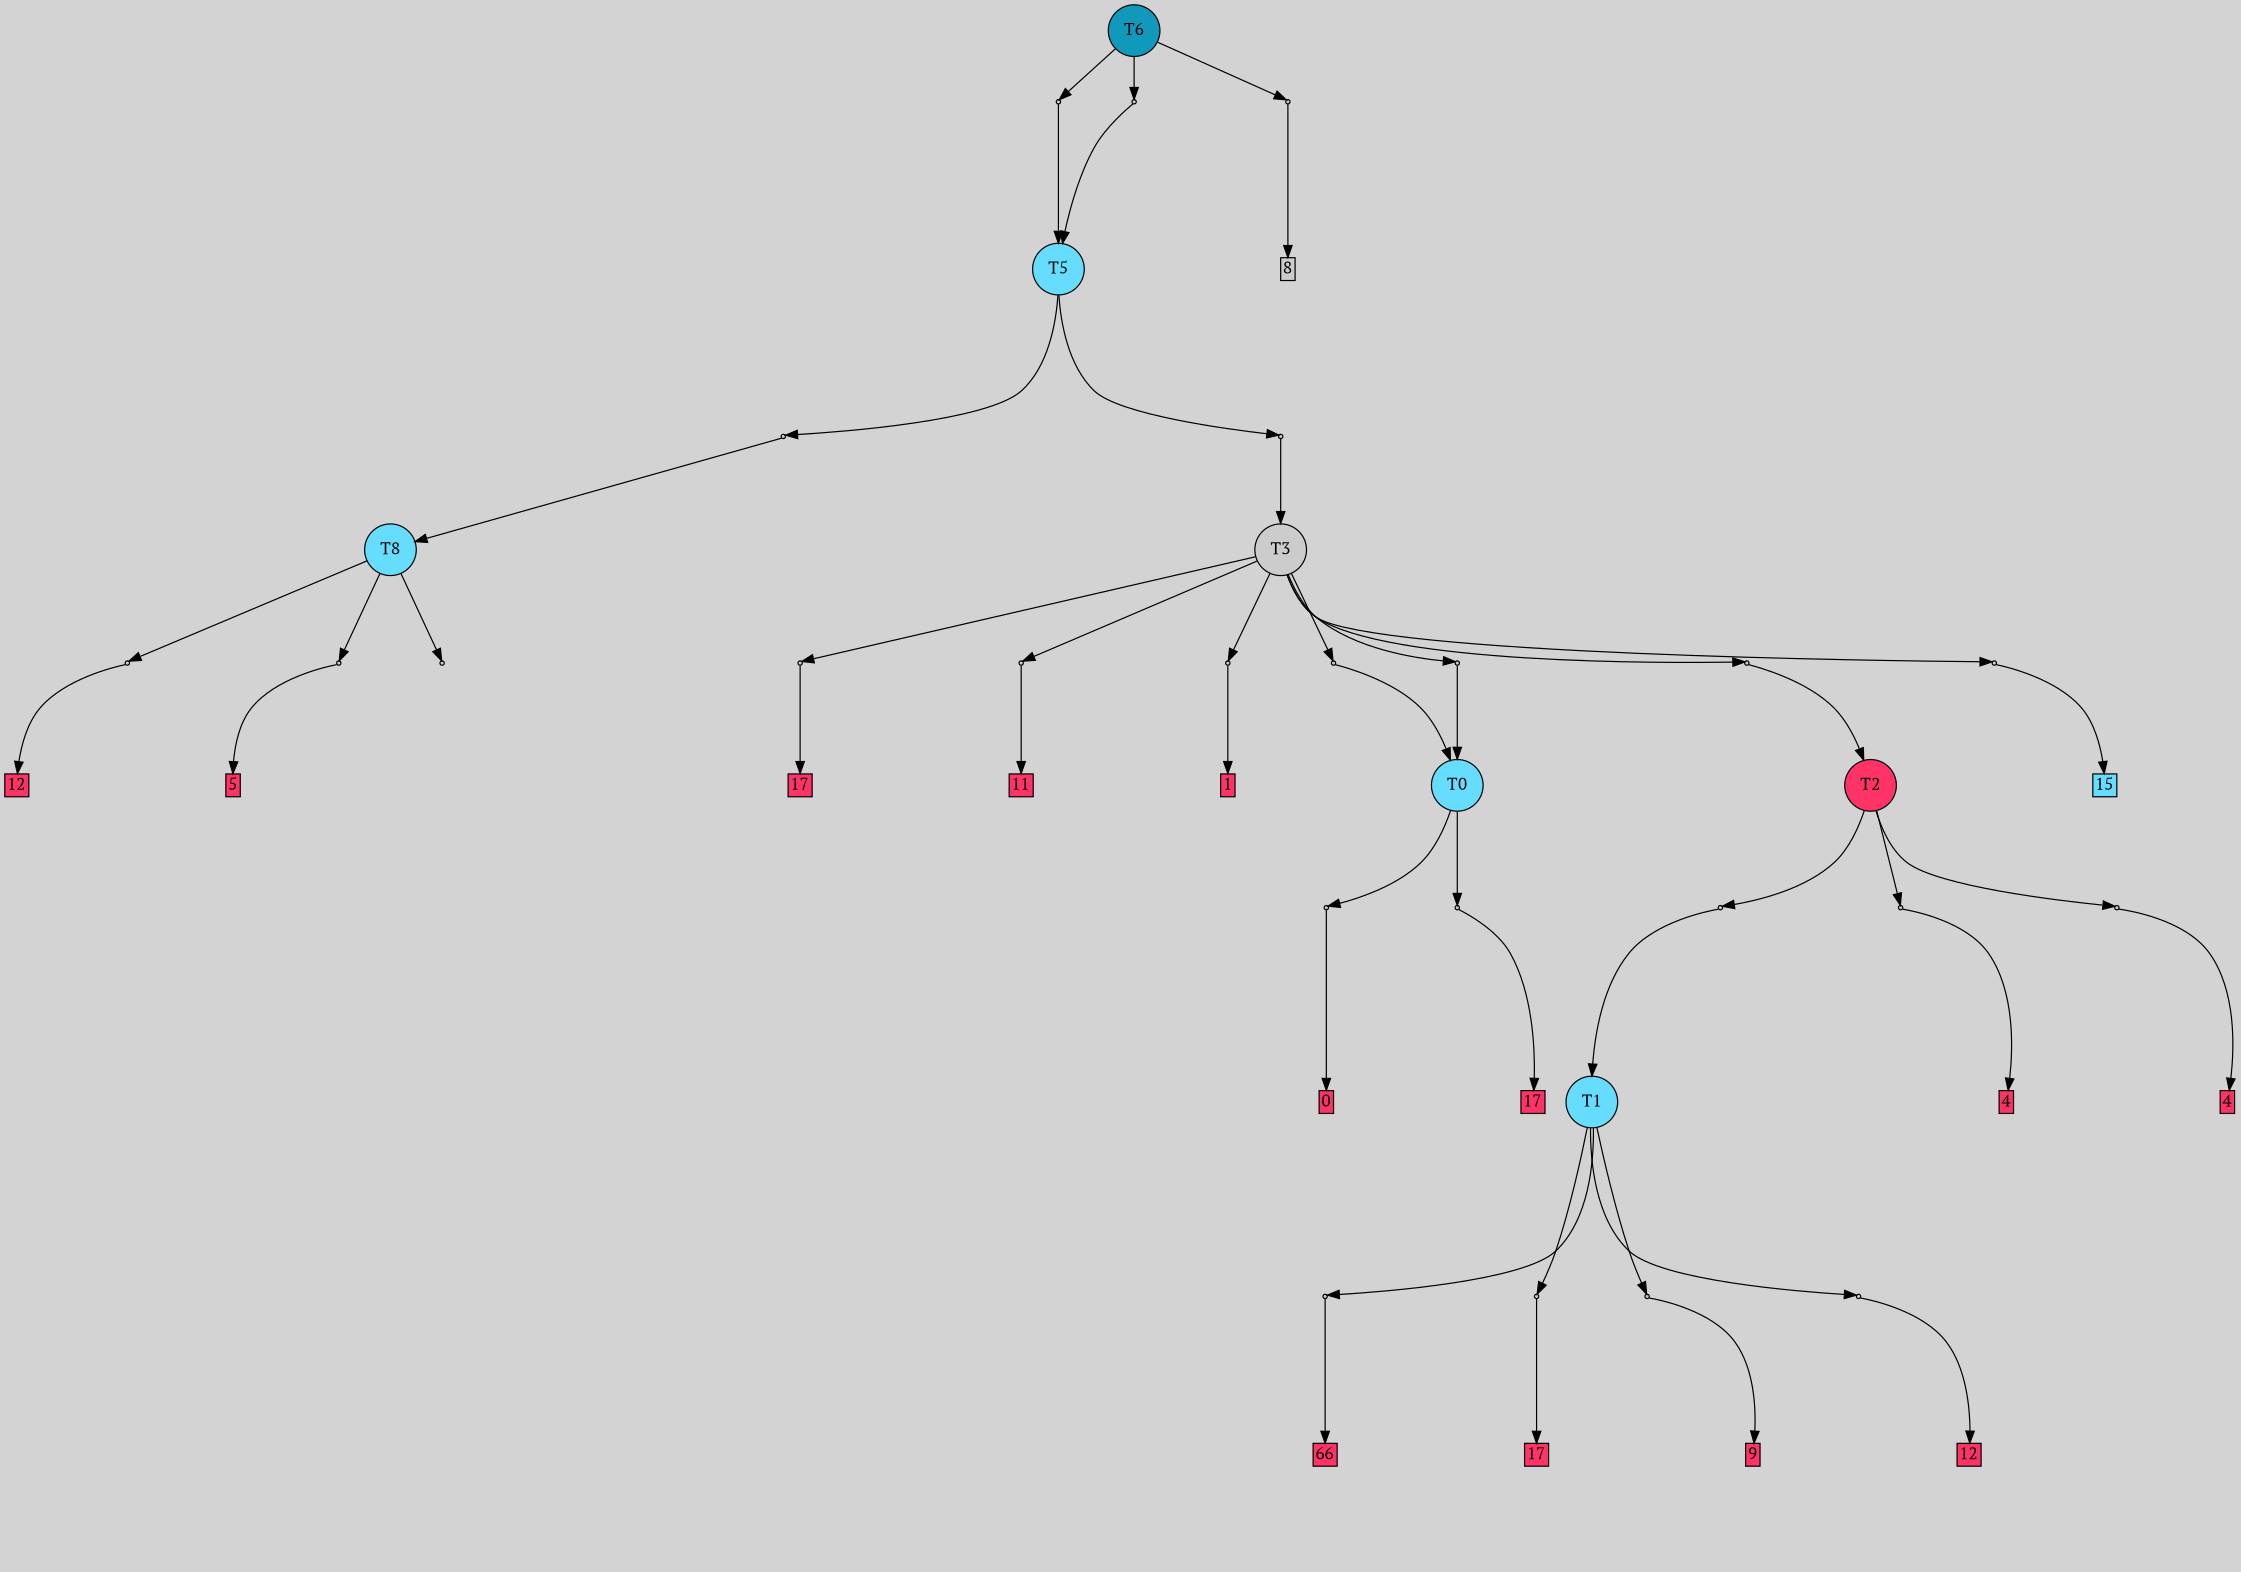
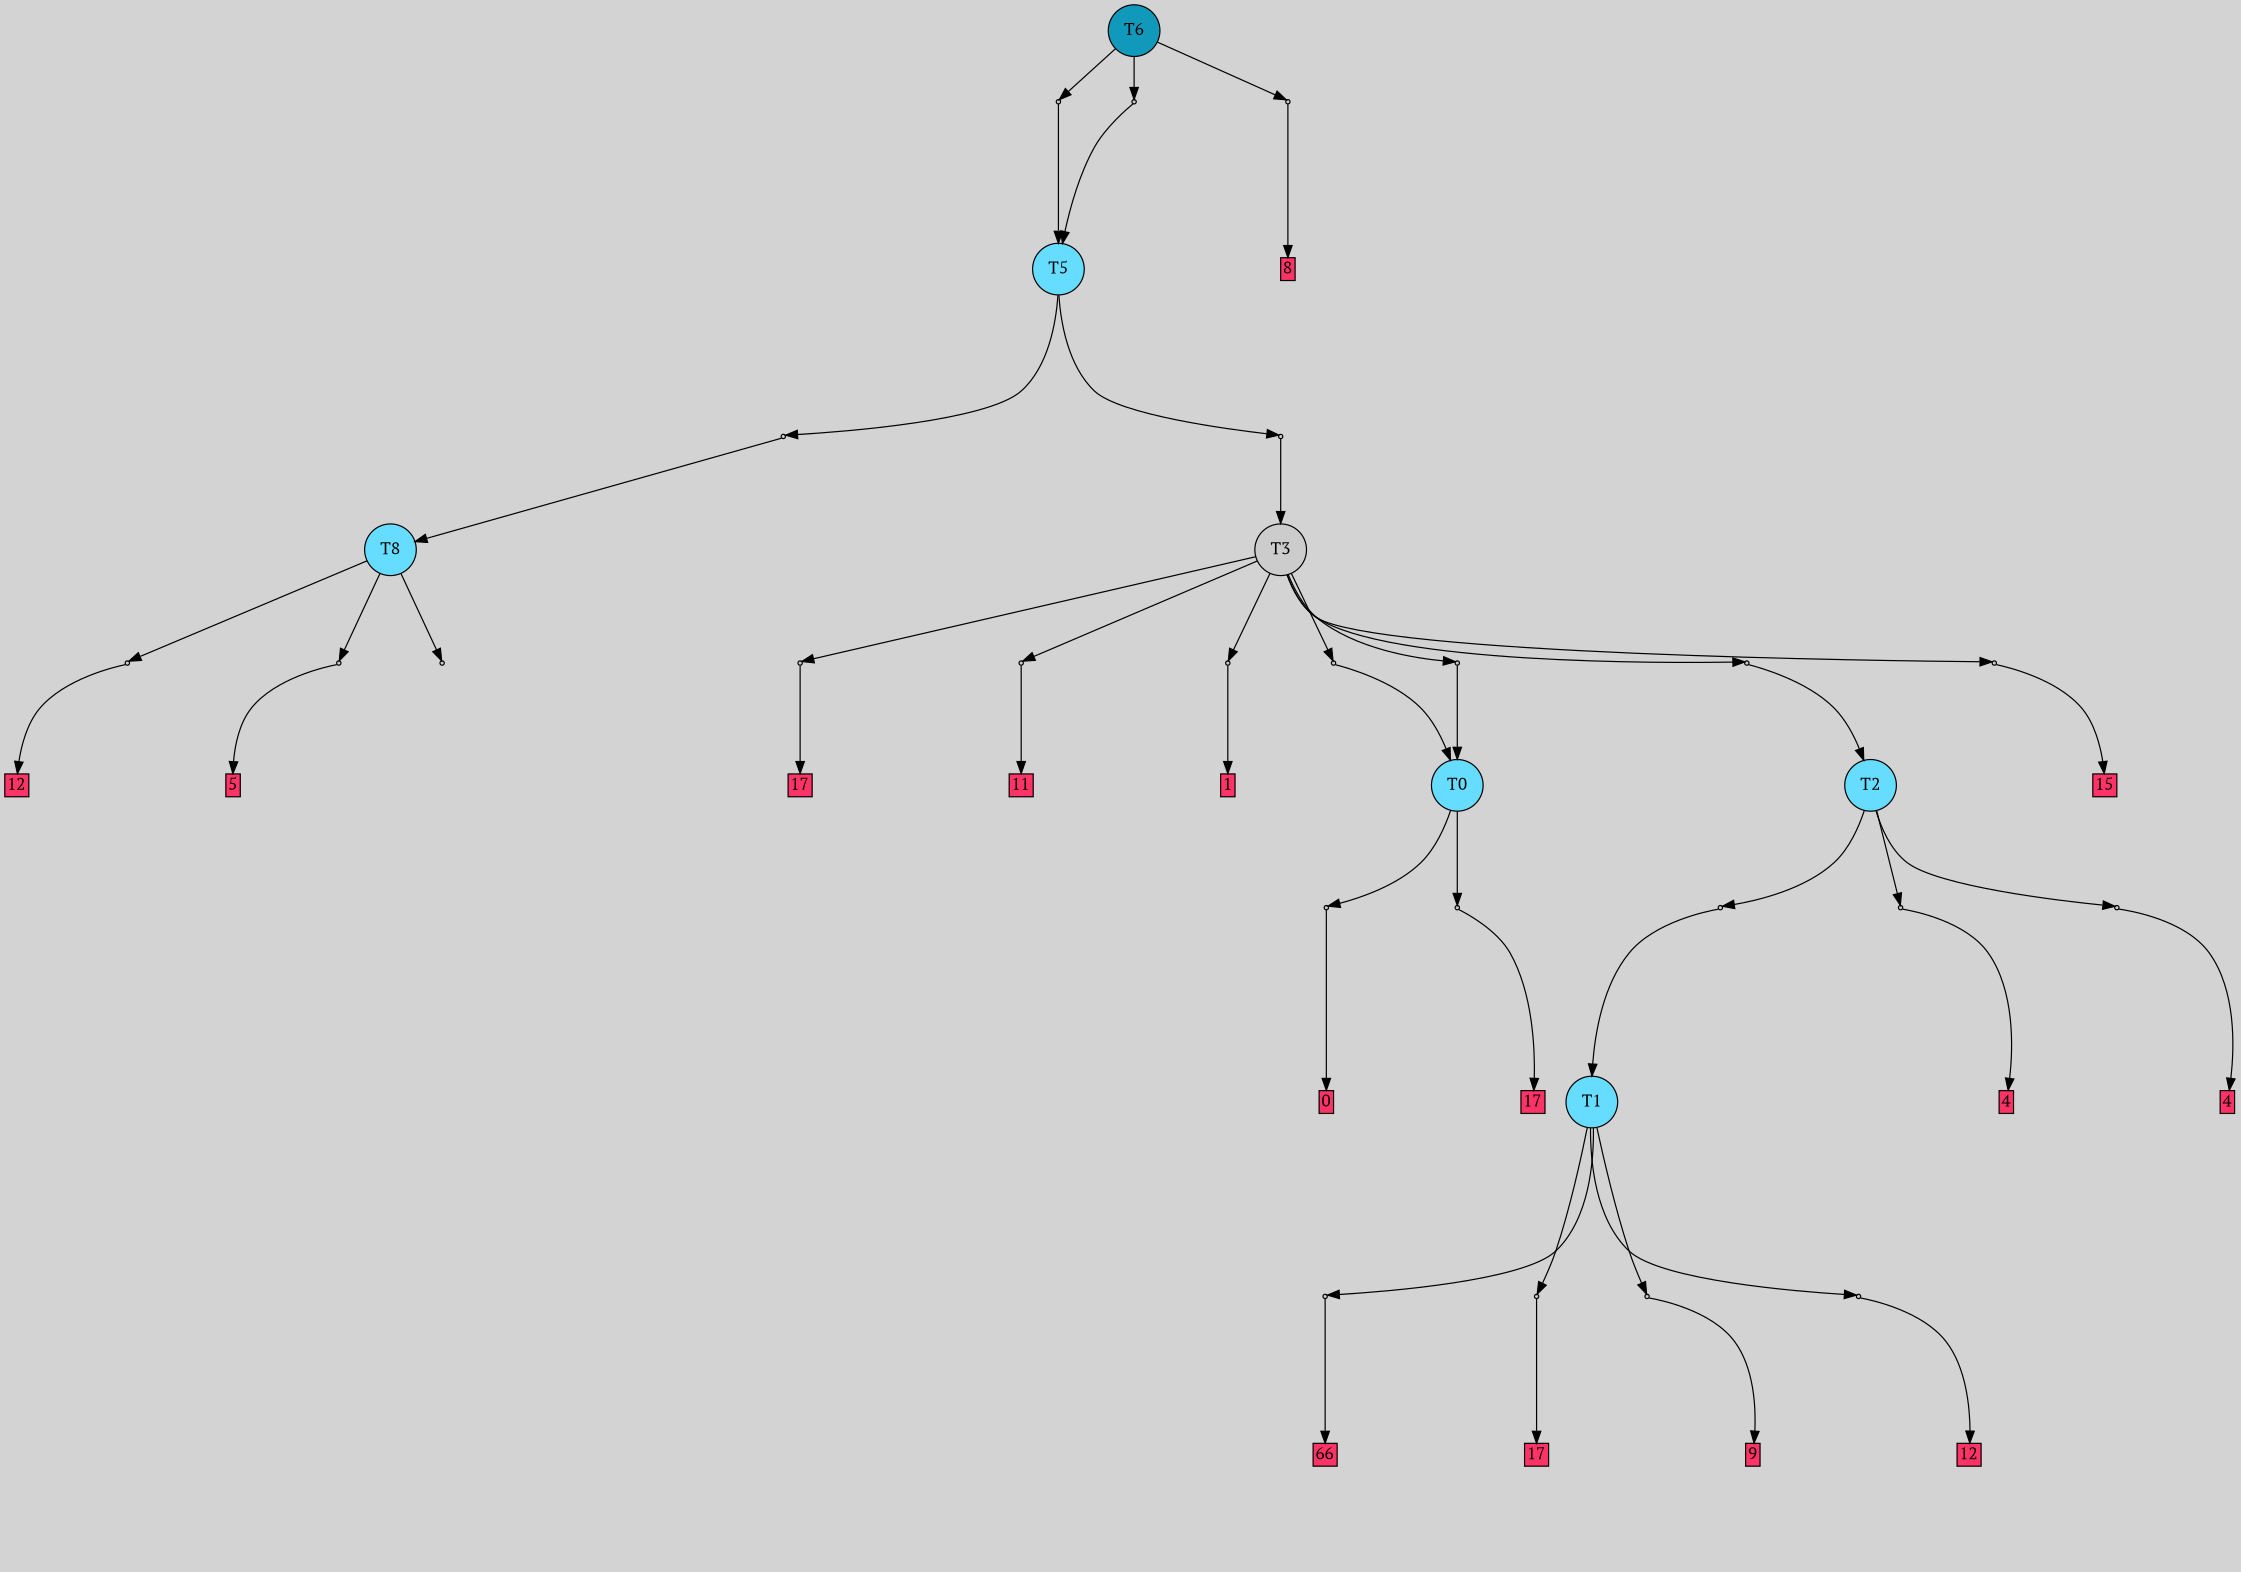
(1288, 269) -> (1288, 269)
(1871, 785) -> (1871, 785)
(2105, 785) -> (2105, 785)
